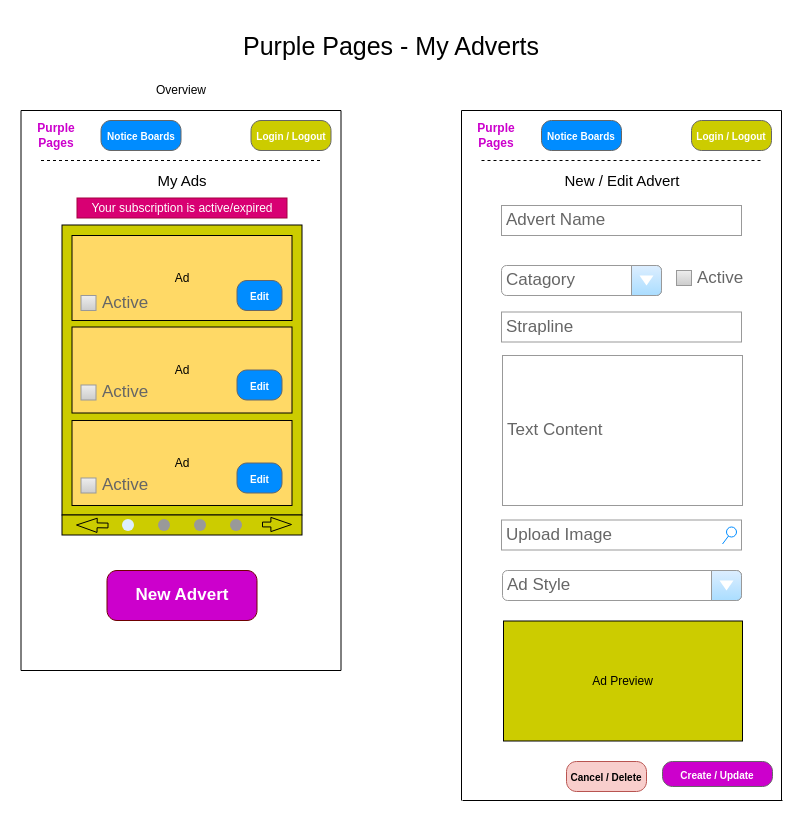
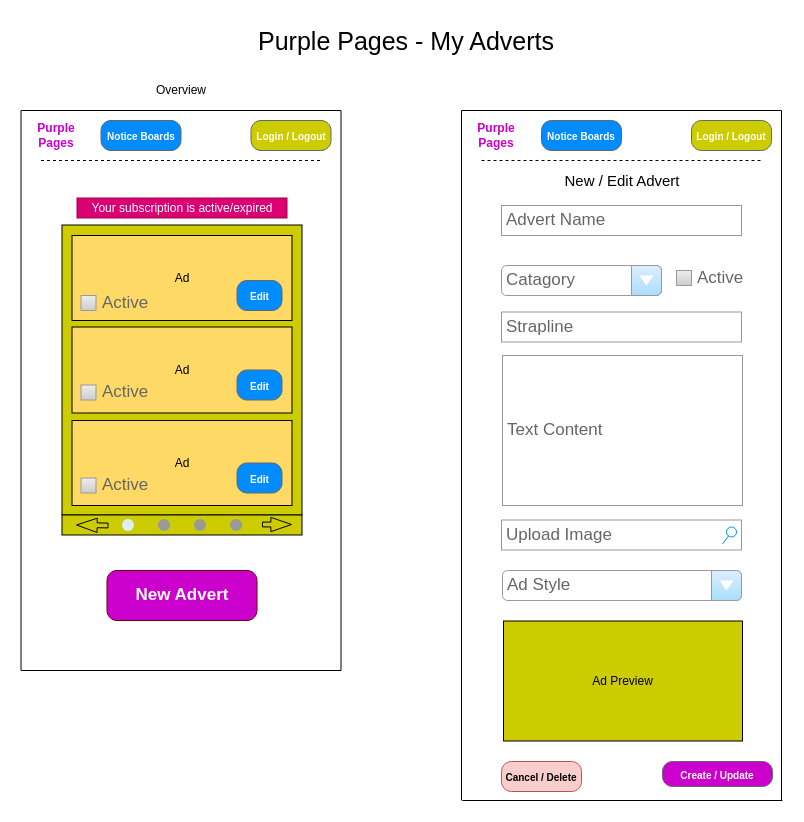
(392, 46) -> (407, 41)
(182, 181) -> none
(607, 777) -> (542, 777)
